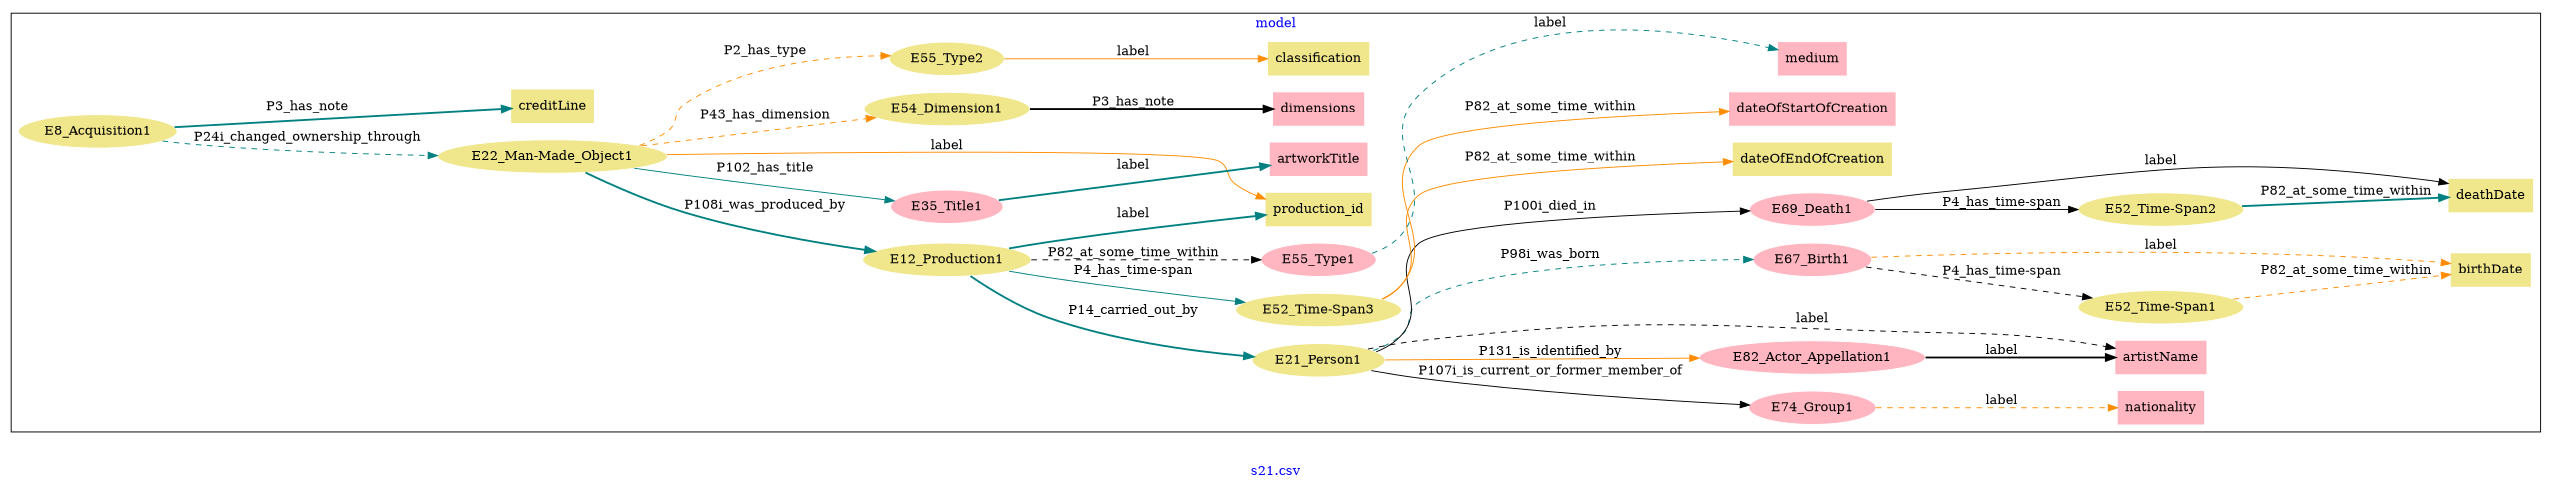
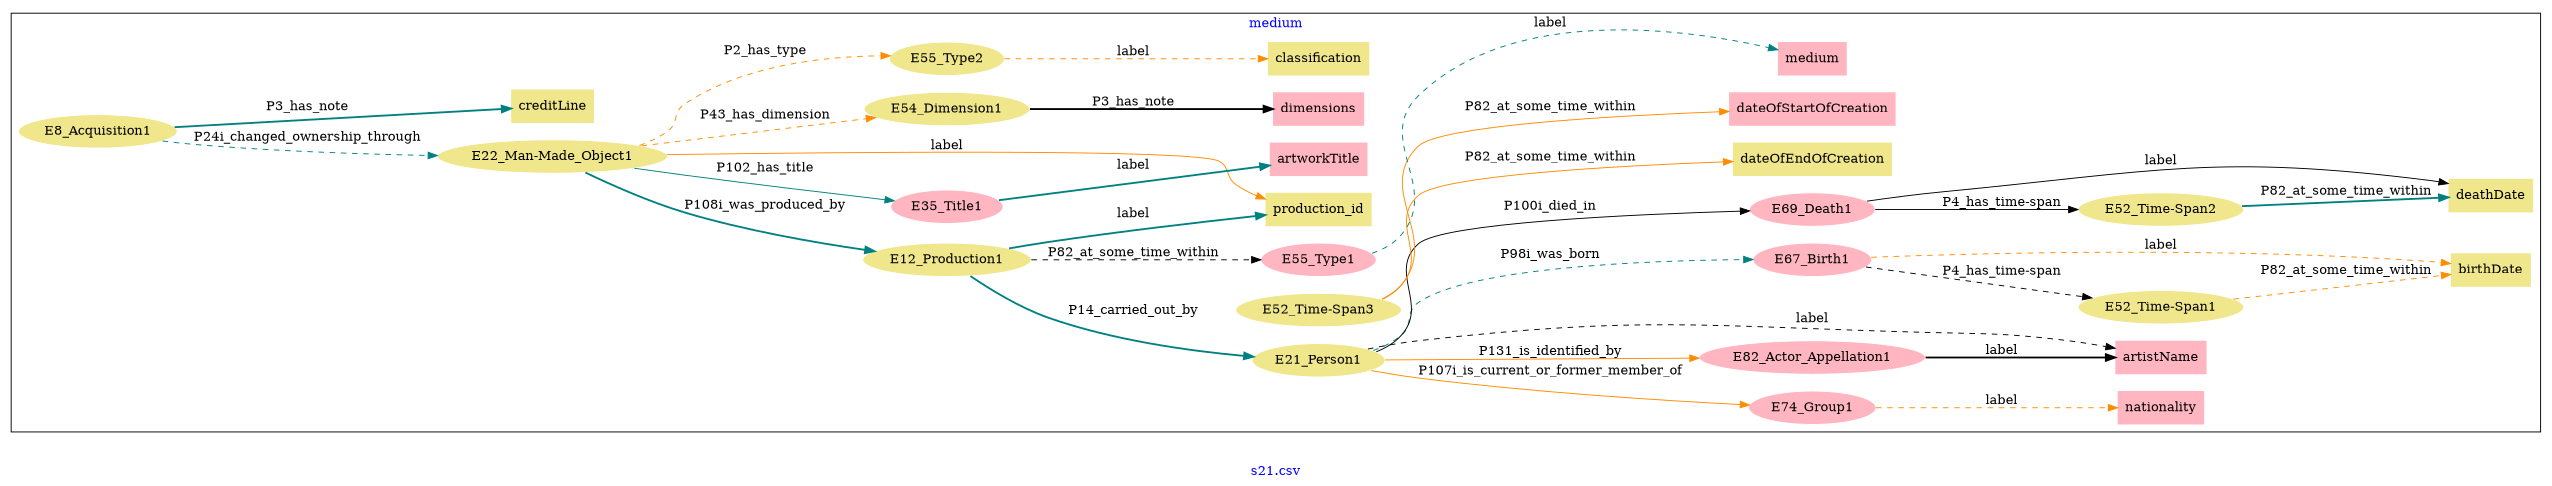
(1276, 24) -> (1276, 24)
(1131, 59) -> (1131, 59)
(1122, 288) -> none
(1555, 392) -> (1555, 392)
